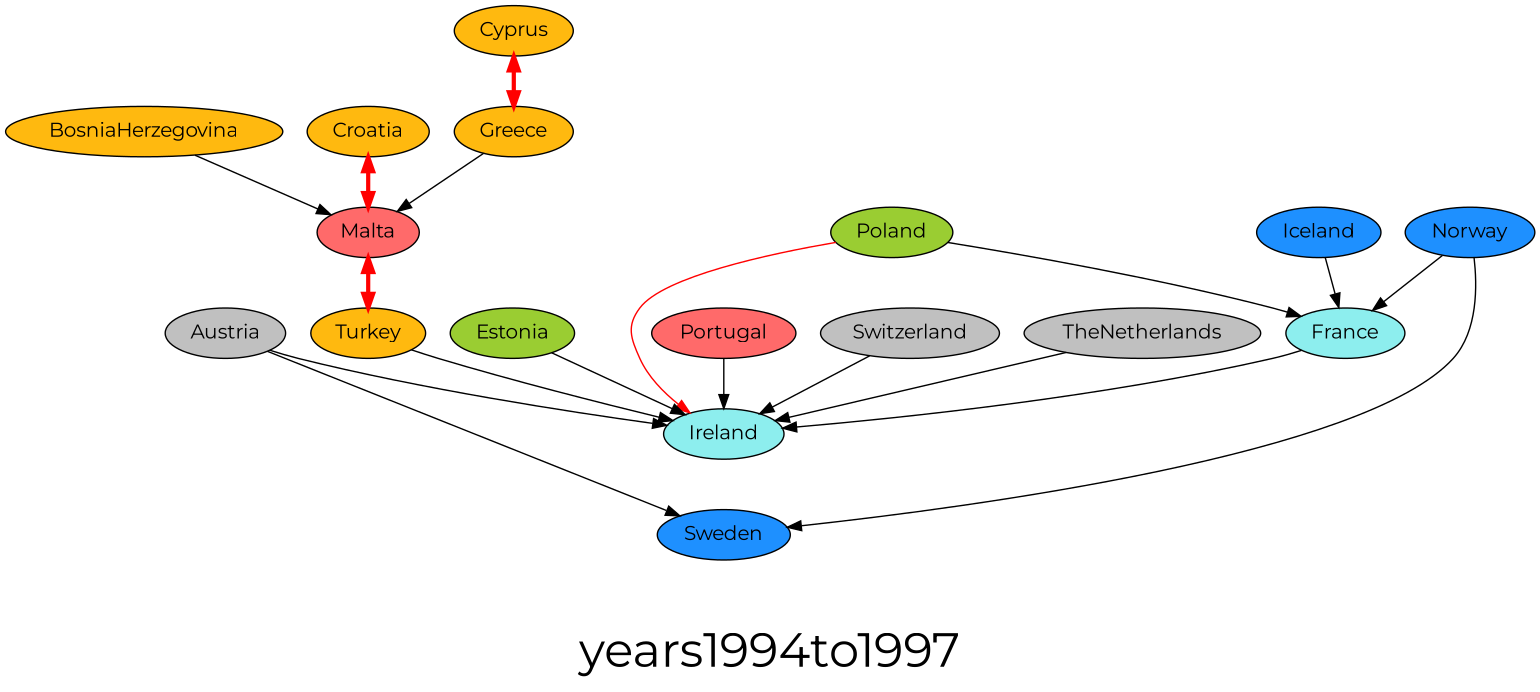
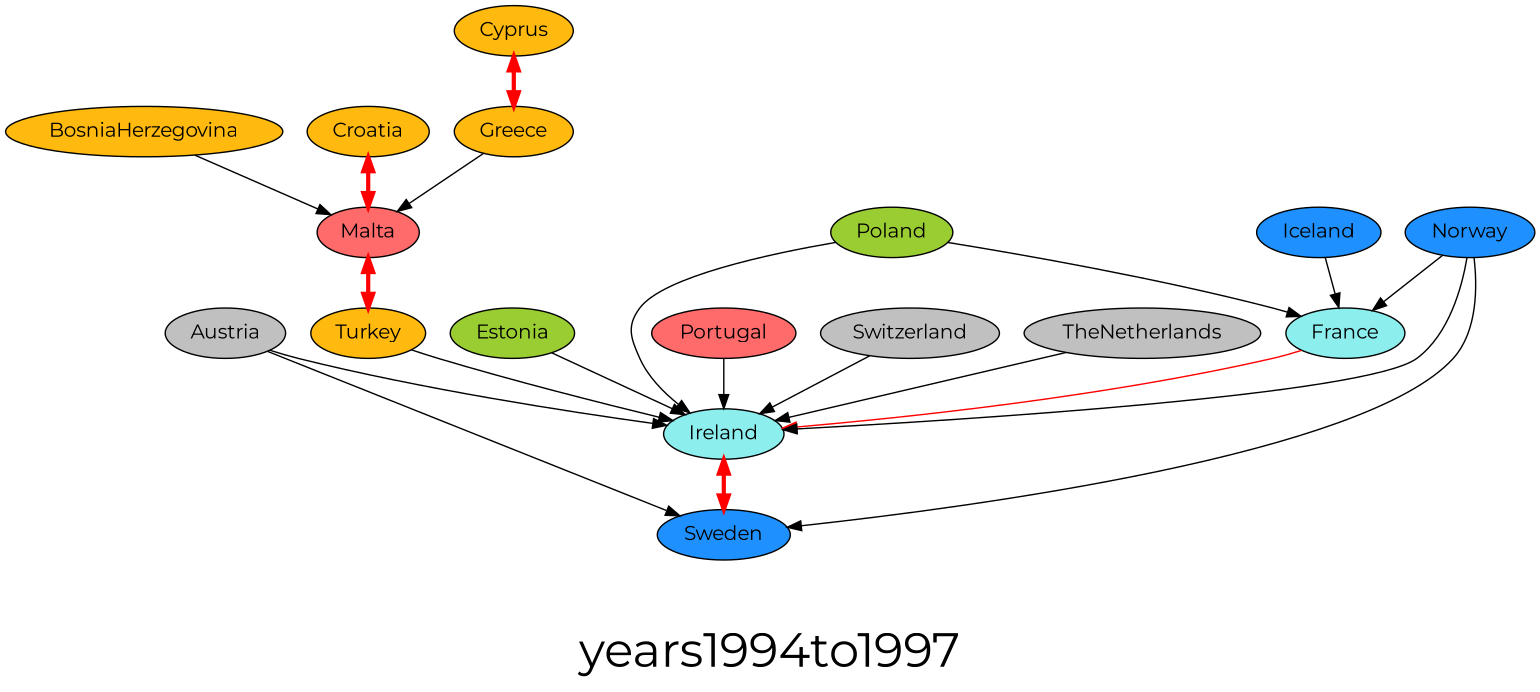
(679, 283) -> (679, 283)
(1051, 398) -> (1051, 398)
none -> (1166, 402)
none -> (724, 484)
